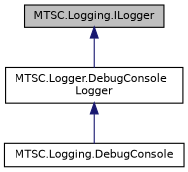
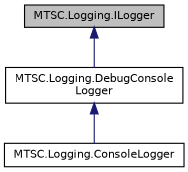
(94, 85) -> (94, 85)
(94, 155) -> (94, 155)
